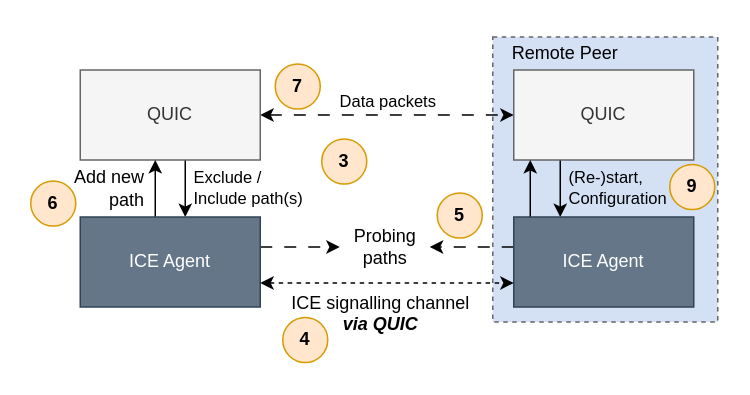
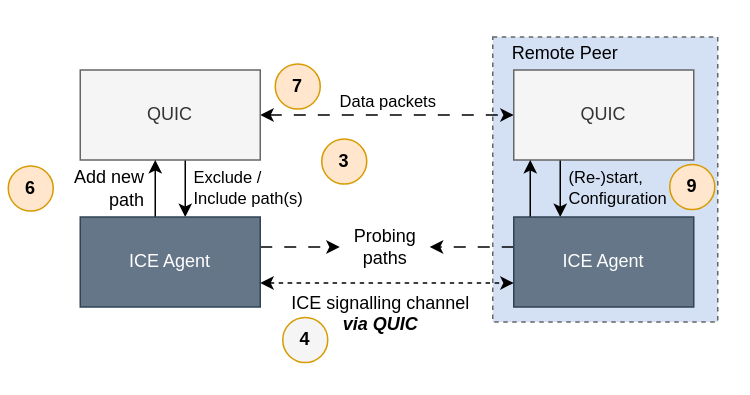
(53, 203) -> (31, 188)
(460, 215) -> none
(305, 340) -> (305, 340)
